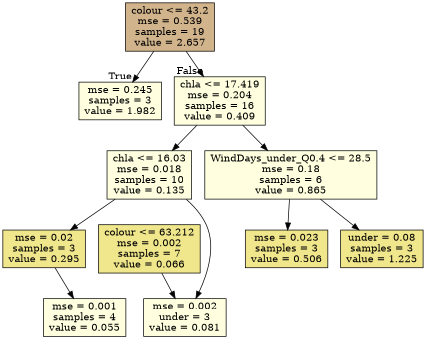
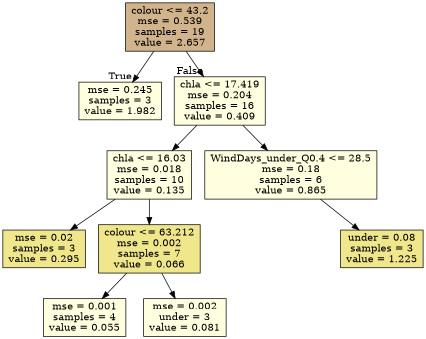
(211, 243) -> (149, 208)
(287, 249) -> none
(62, 280) -> (117, 283)
